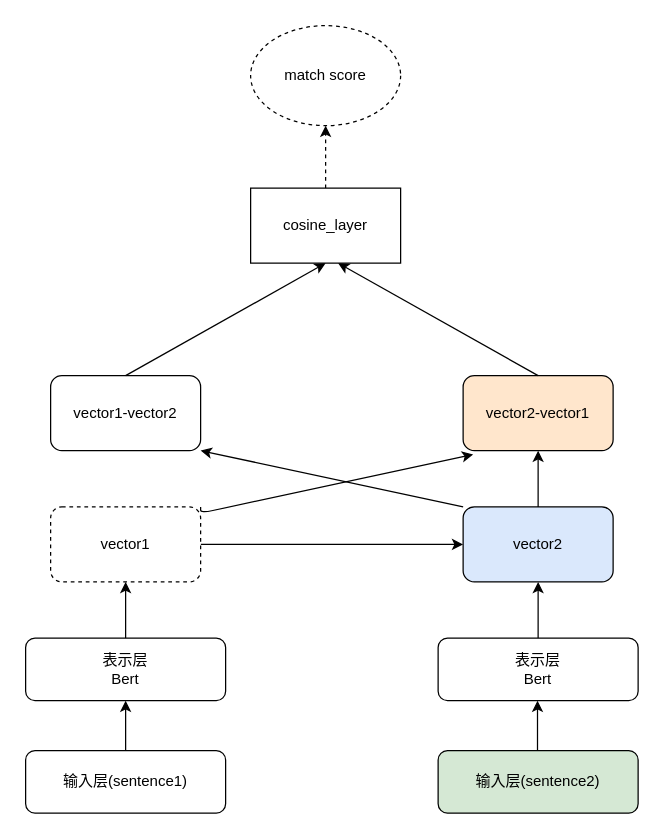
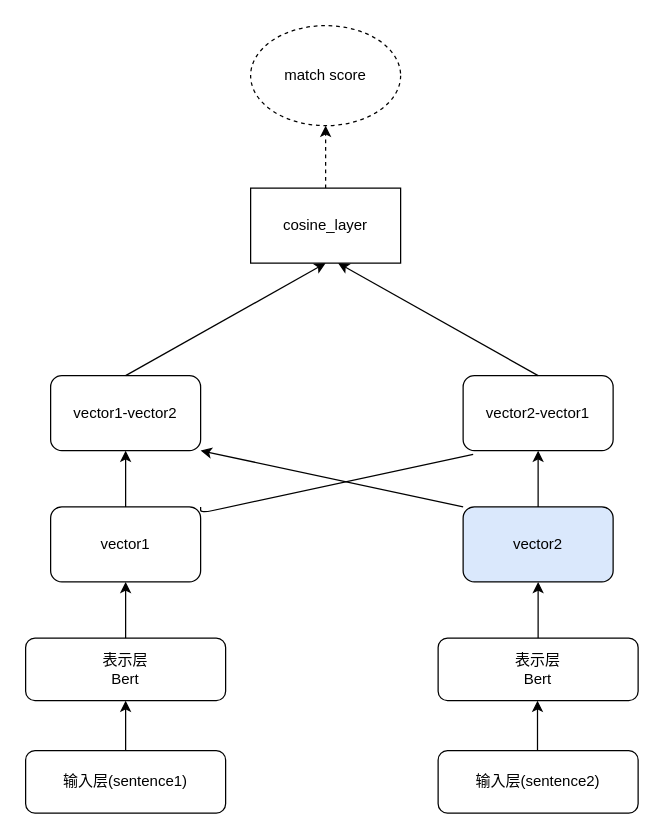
(538, 413) -> (538, 413)
(463, 456) -> (467, 456)
(126, 544) -> (126, 544)
(328, 544) -> (126, 483)
(538, 782) -> (538, 782)
